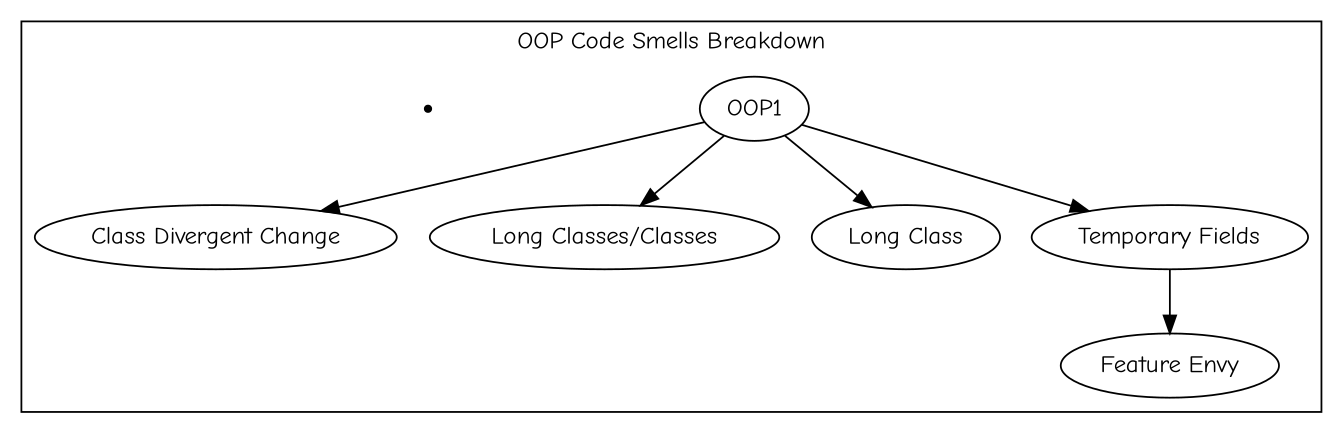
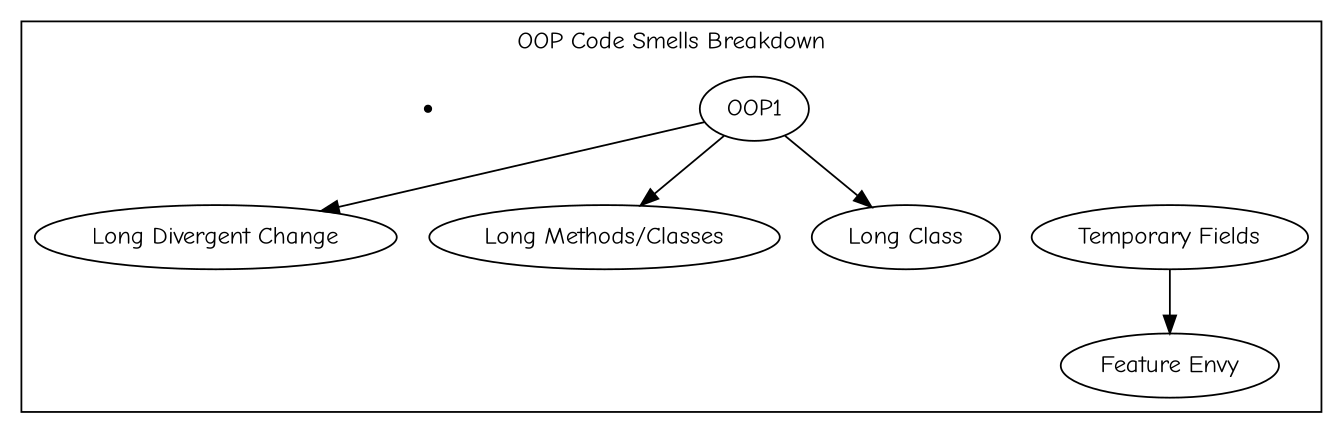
(937, 165) -> none
(216, 237) -> (216, 237)
(605, 237) -> (605, 237)
